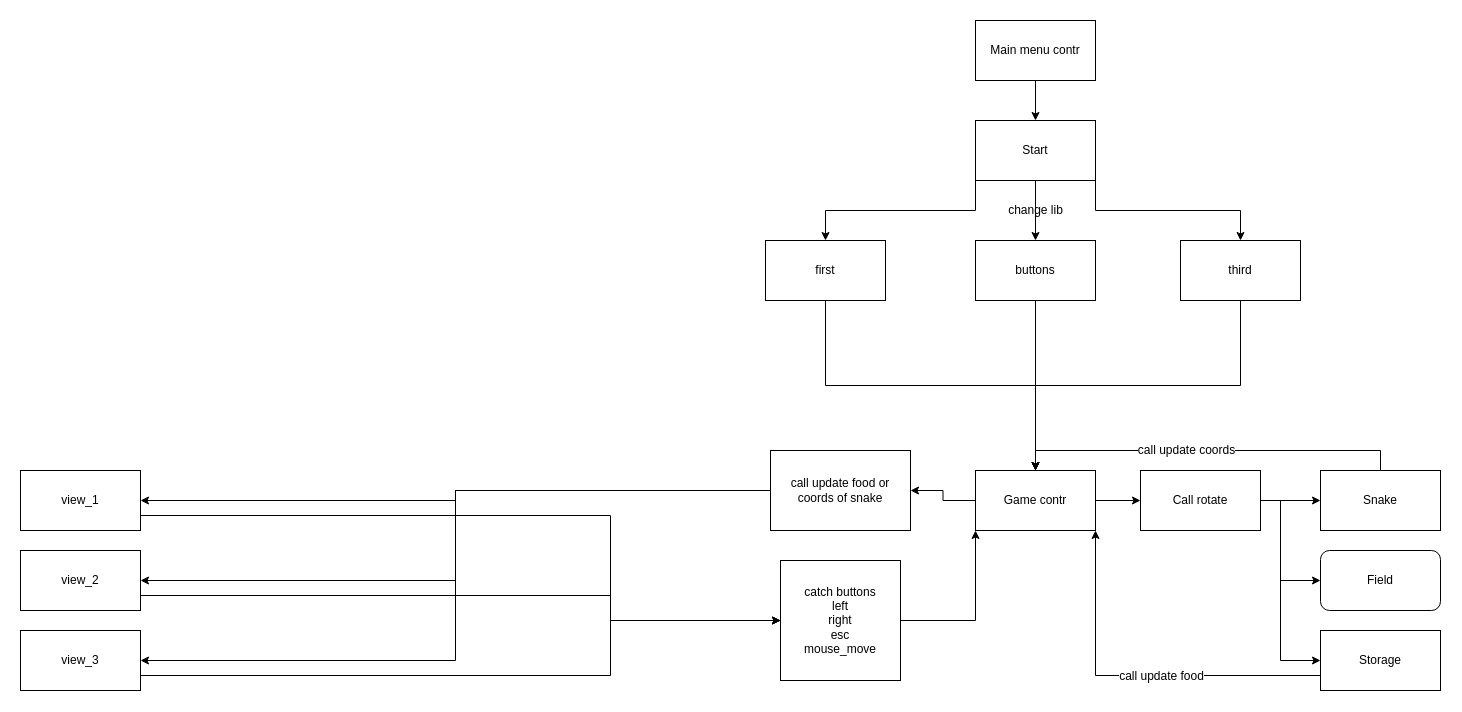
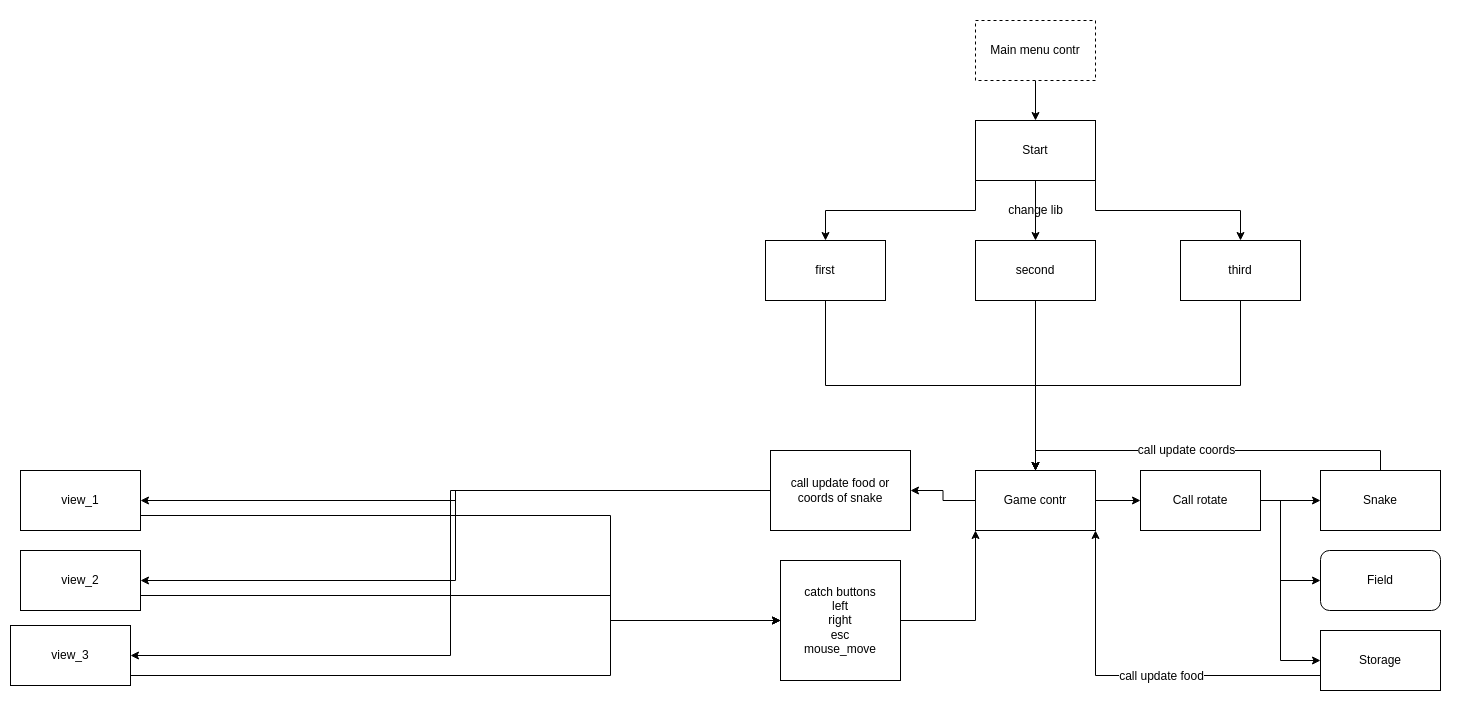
(1036, 51) -> (1036, 51)
(1036, 271) -> (1036, 271)
(81, 661) -> (71, 656)
